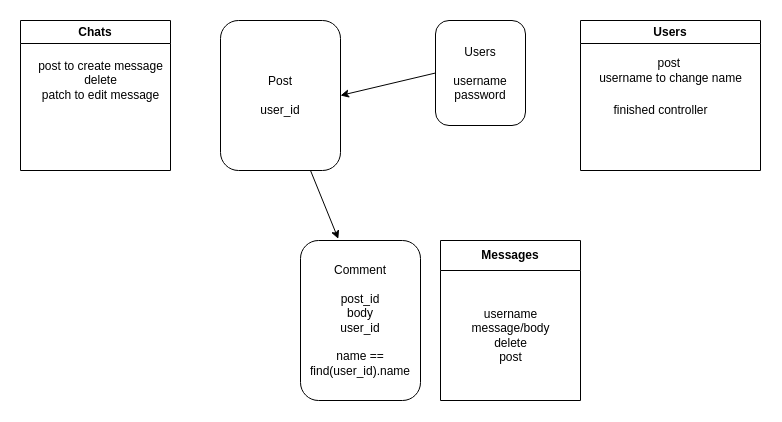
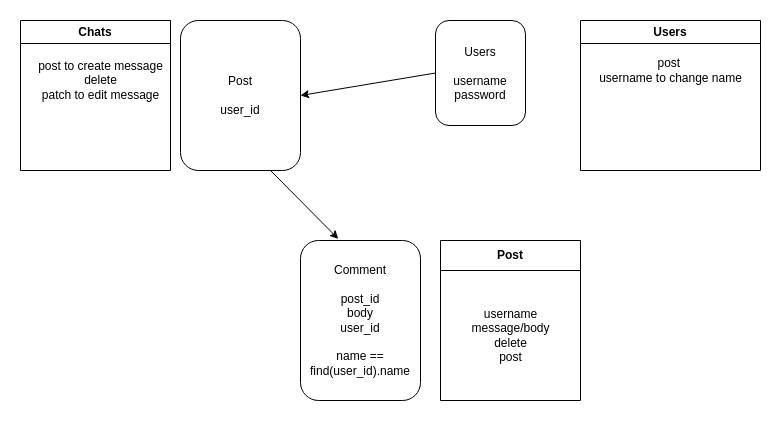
(281, 96) -> (241, 96)
(661, 111) -> none
(511, 256) -> (511, 256)
